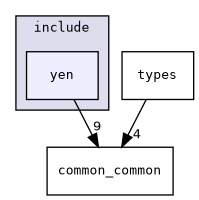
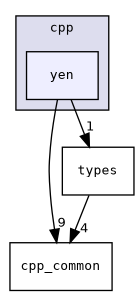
(62, 29) -> (62, 29)
none -> (78, 118)
(110, 171) -> (61, 267)
